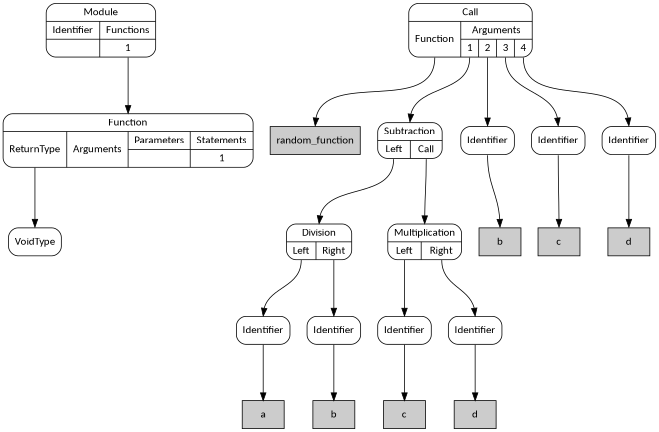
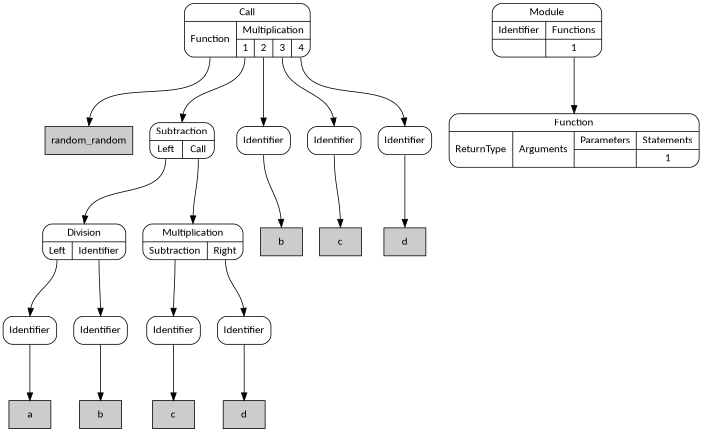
(497, 30) -> (273, 30)
(315, 141) -> (89, 141)
(35, 242) -> none
(334, 250) -> (99, 250)
(404, 250) -> (175, 250)
